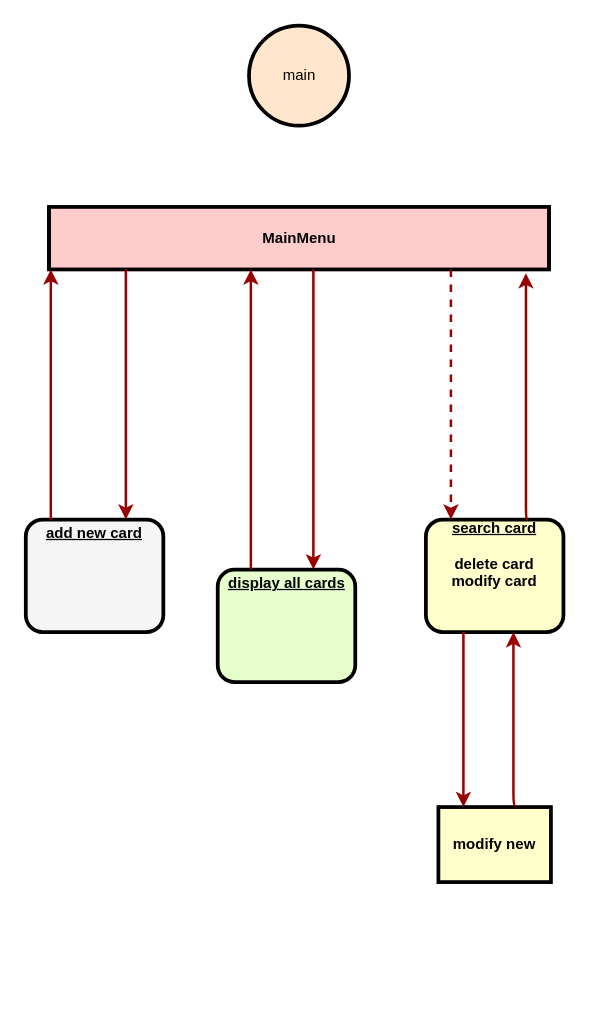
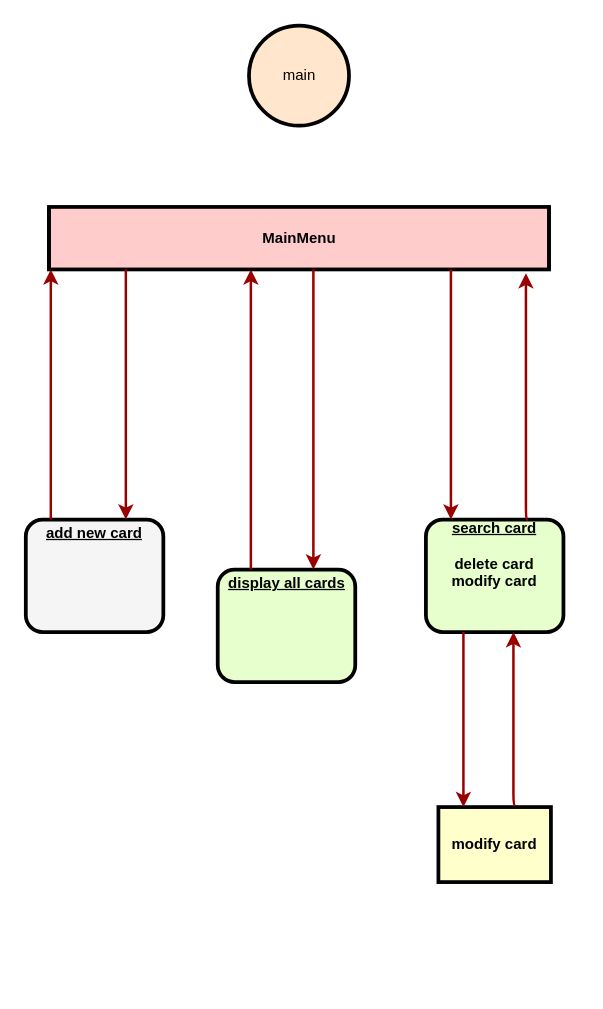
(451, 395) -> (451, 395)
(494, 576) -> (494, 576)
(494, 844) -> (494, 844)
